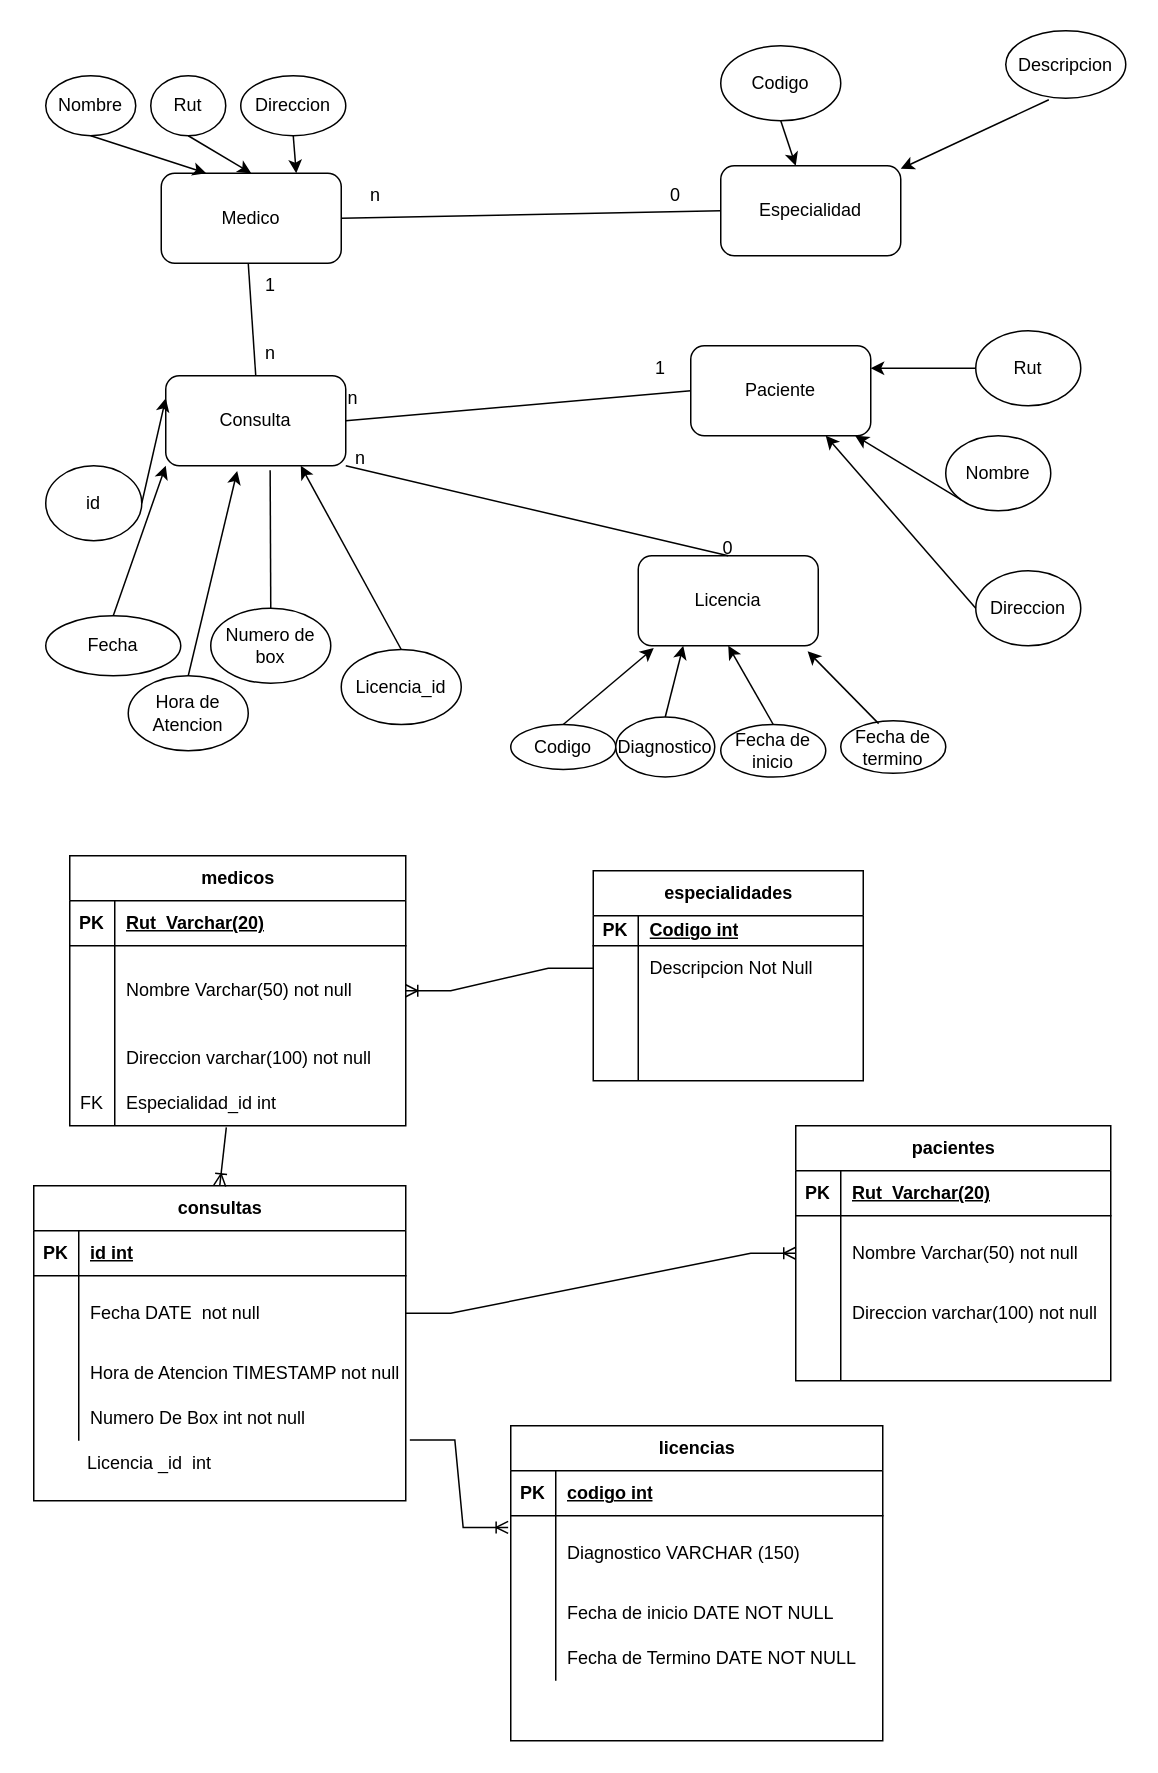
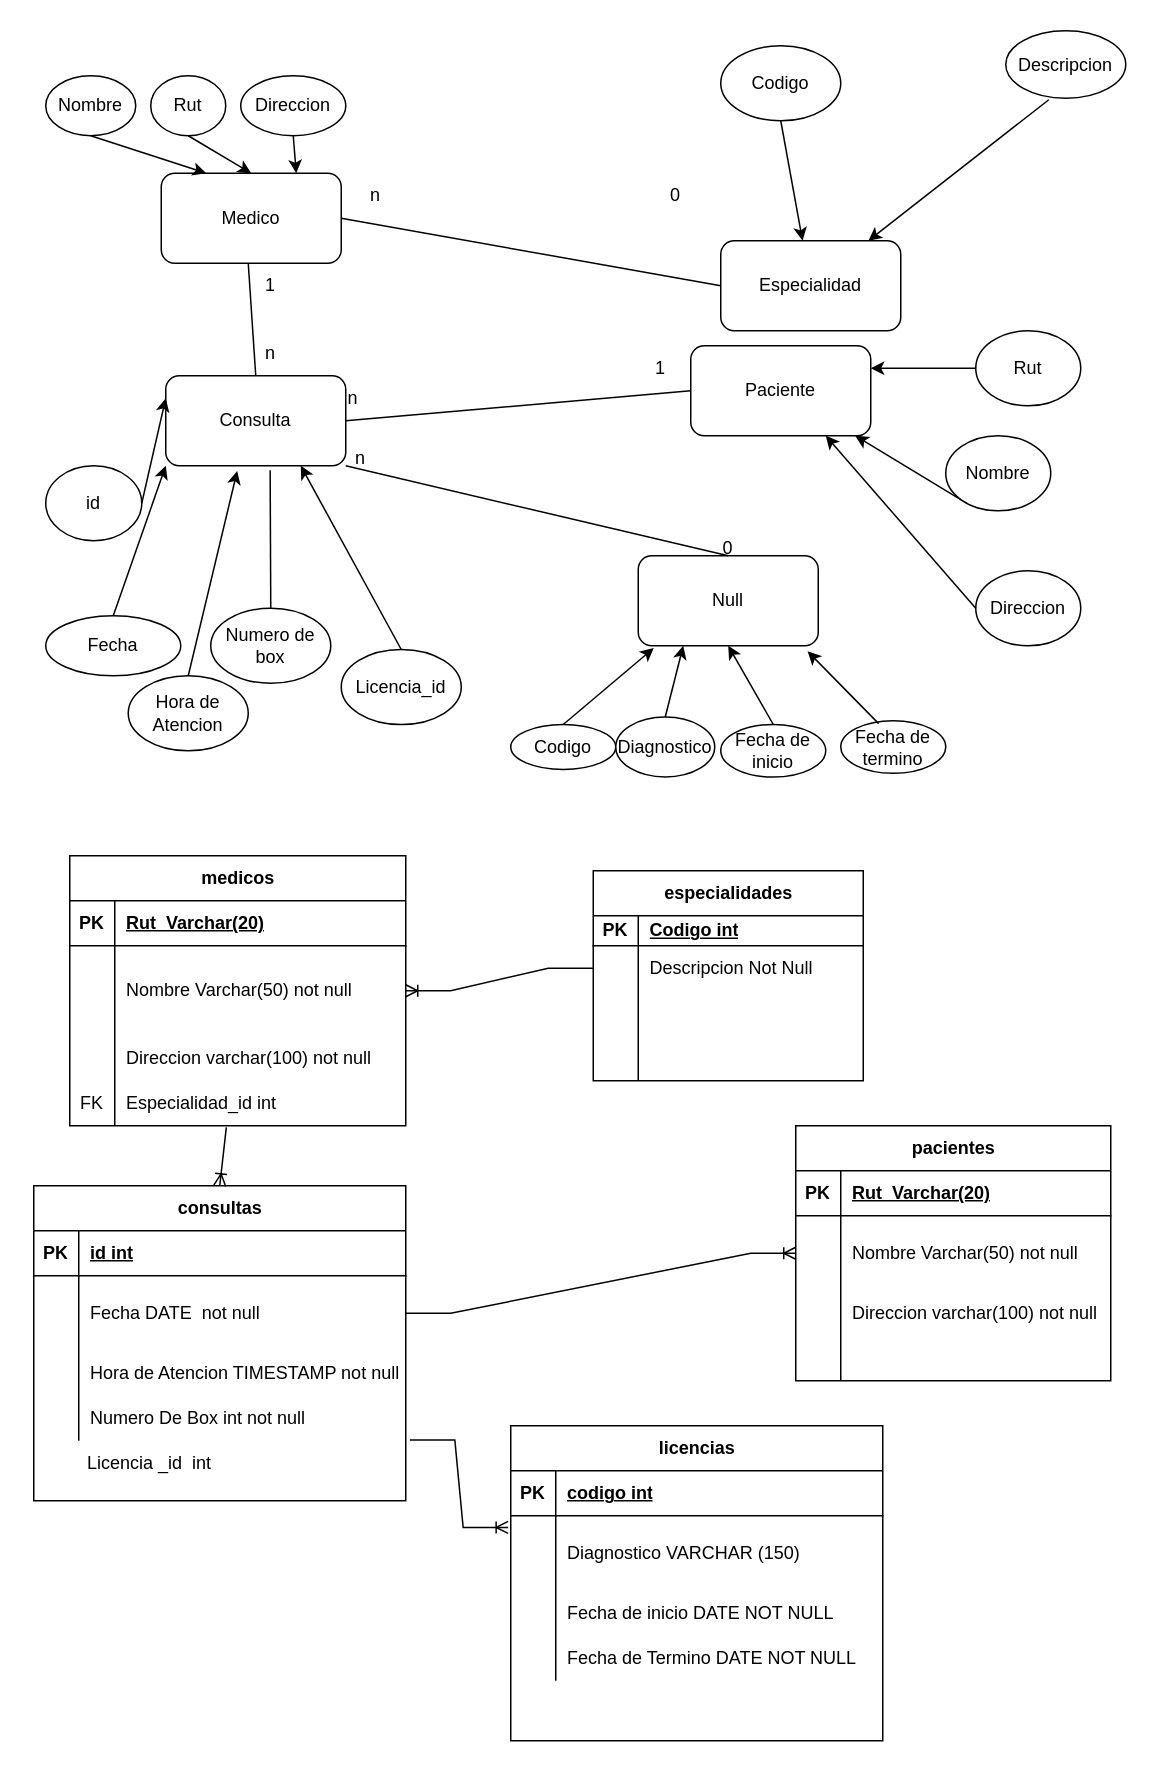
(811, 211) -> (811, 286)
(728, 601) -> (728, 601)
